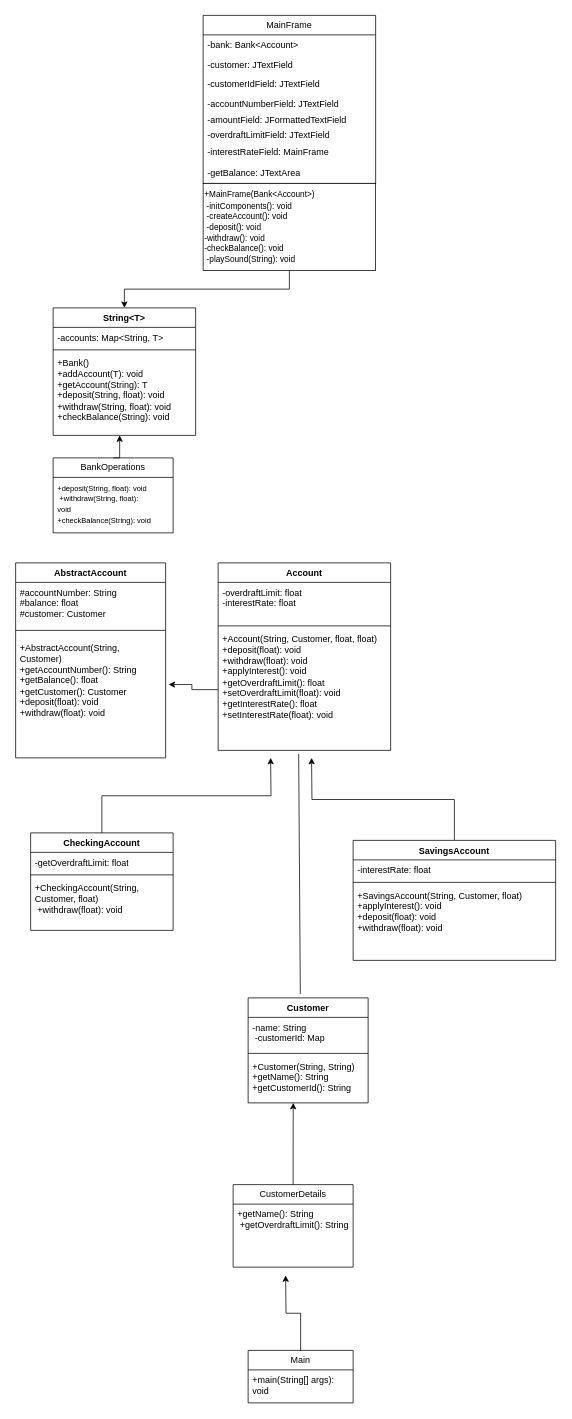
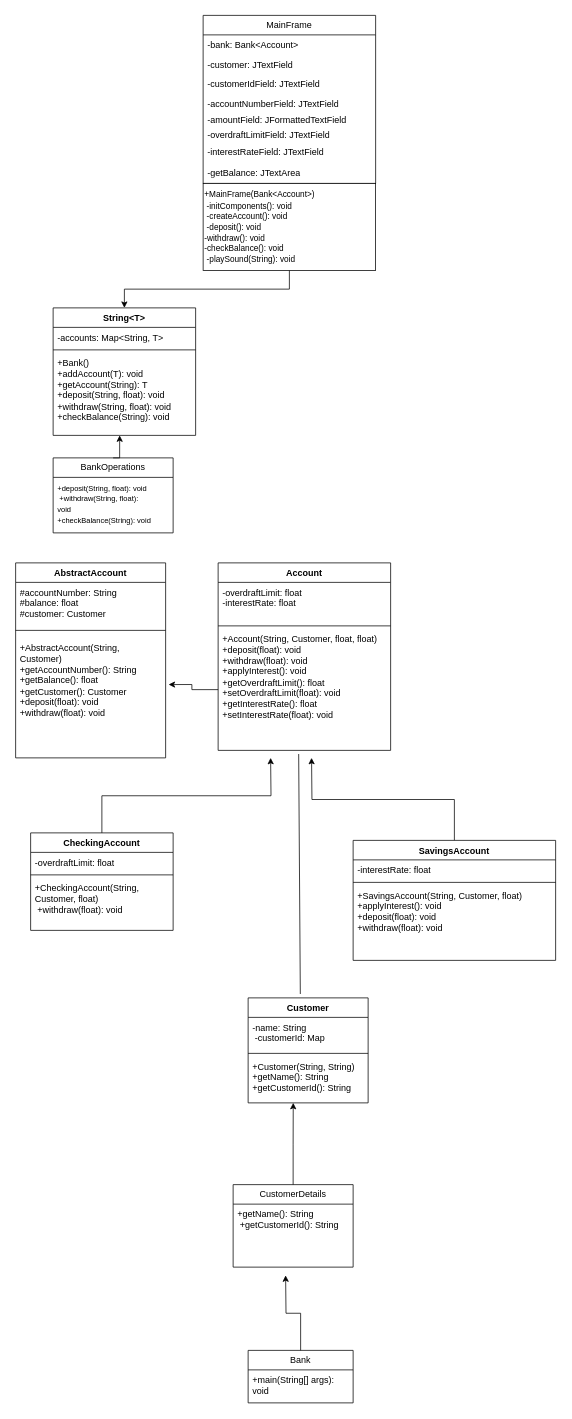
(273, 152) -> (275, 152)
(92, 863) -> (84, 863)
(294, 1226) -> (294, 1226)
(300, 1360) -> (300, 1360)
